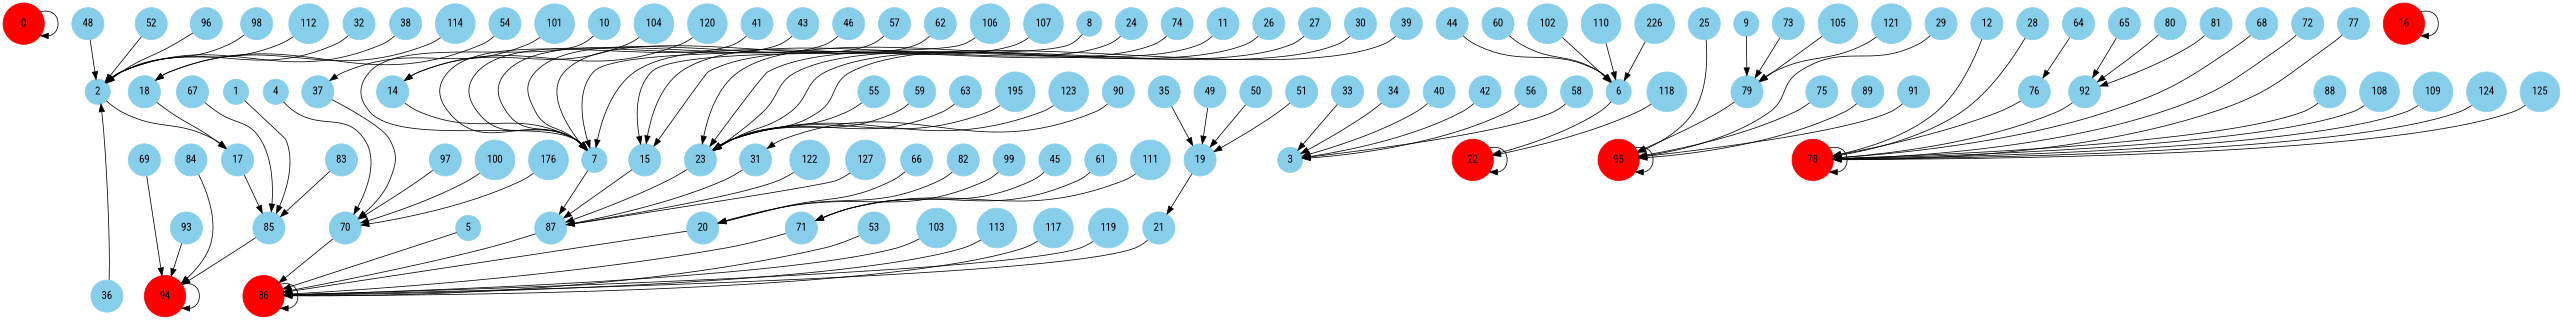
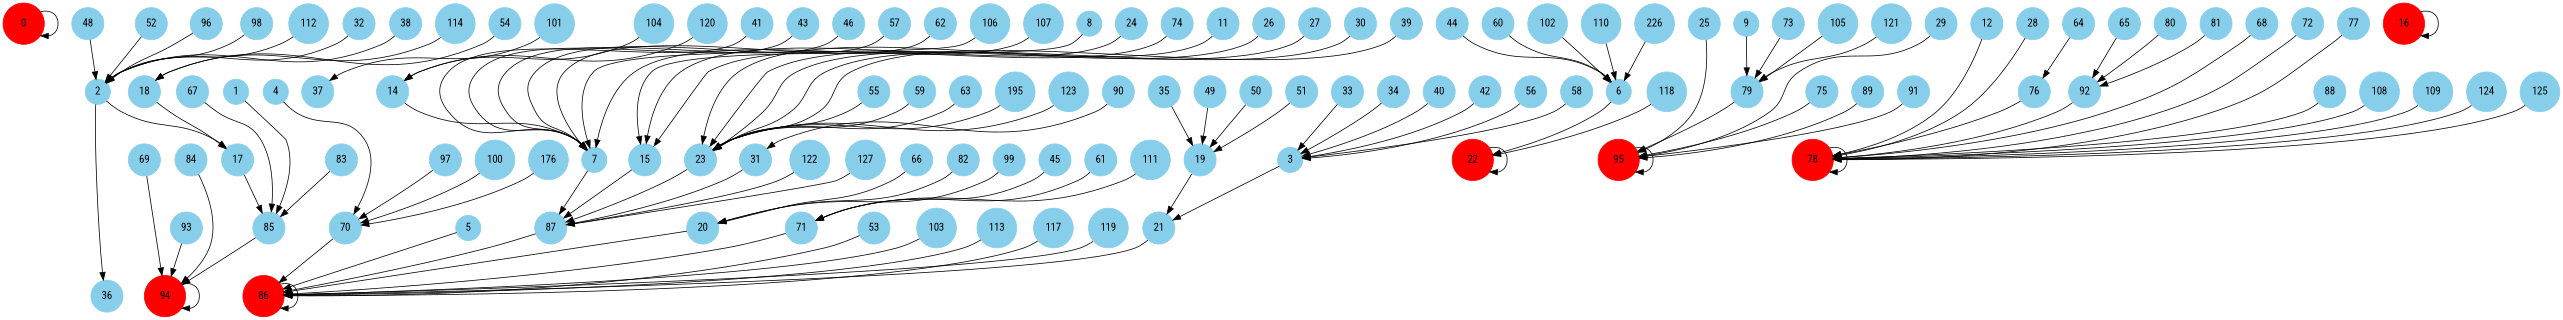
(604, 24) -> none
(393, 146) -> none
none -> (1230, 191)
(108, 196) -> (97, 188)
